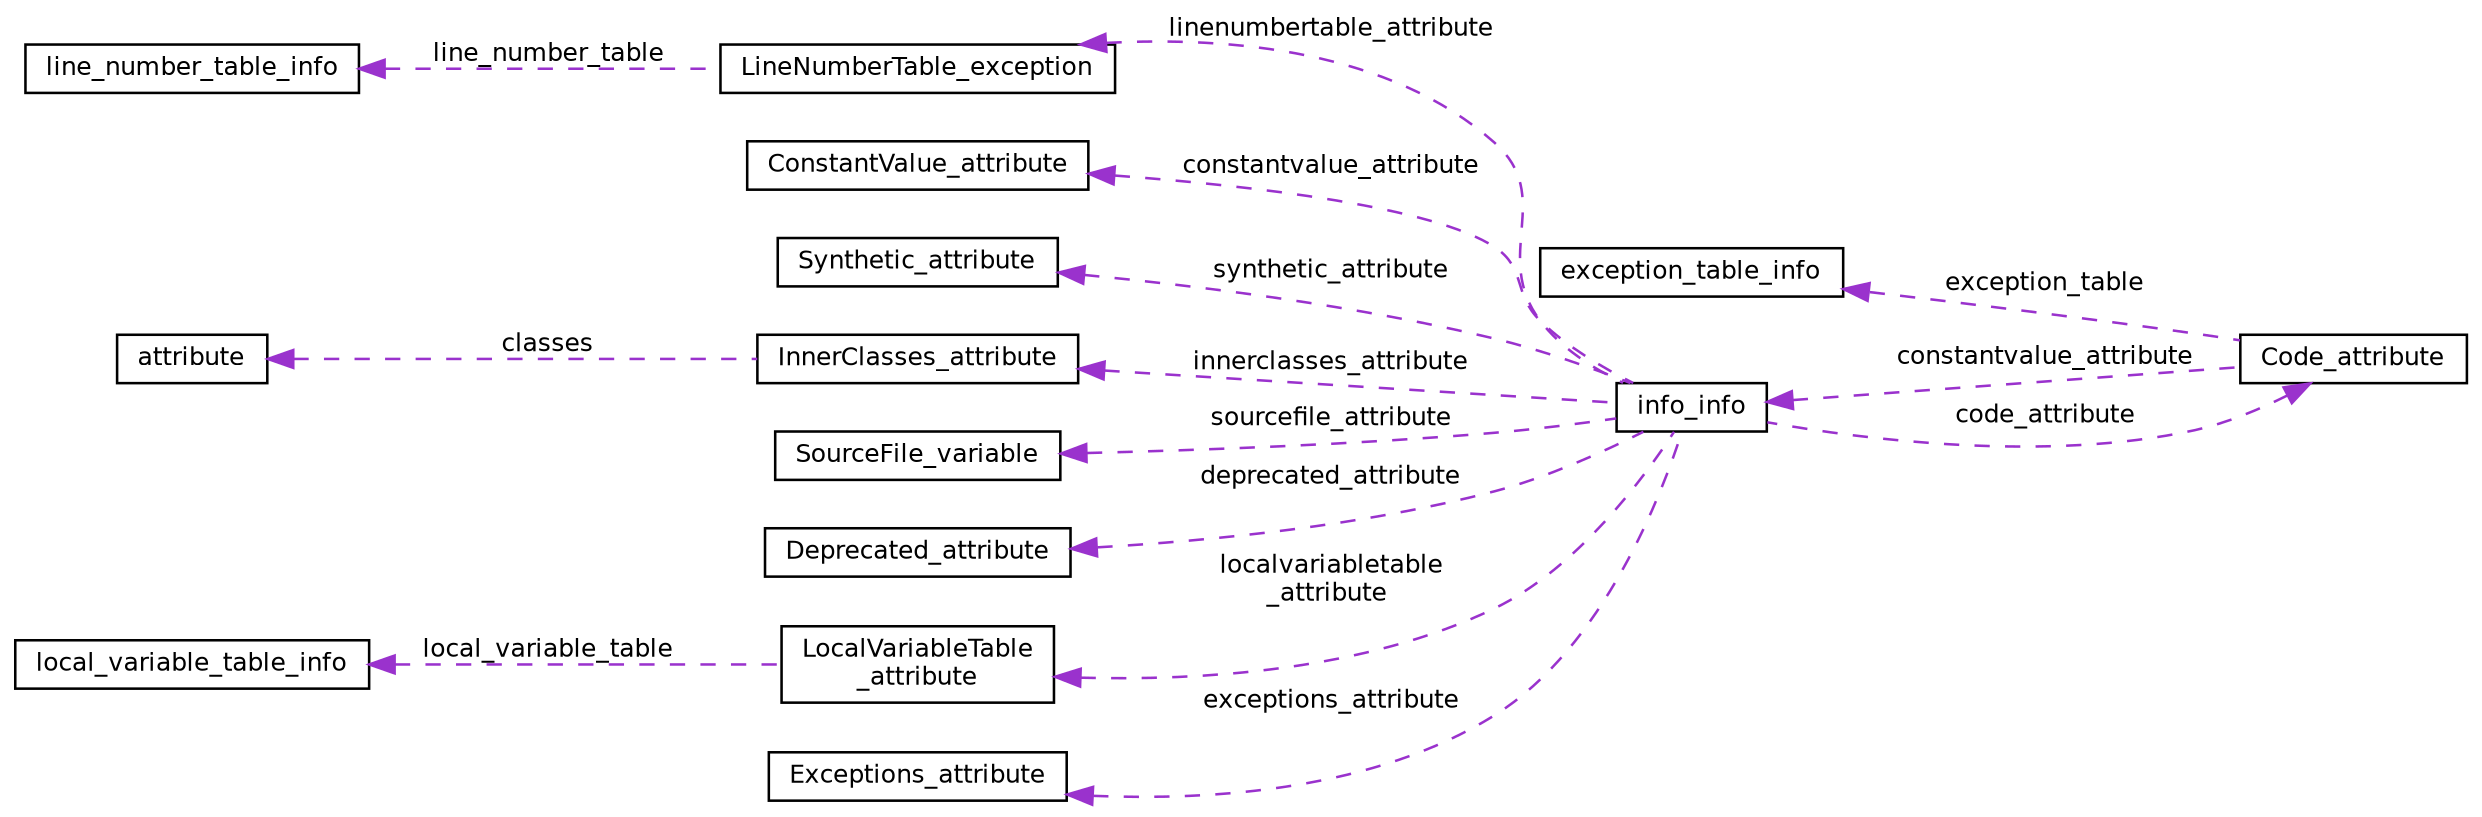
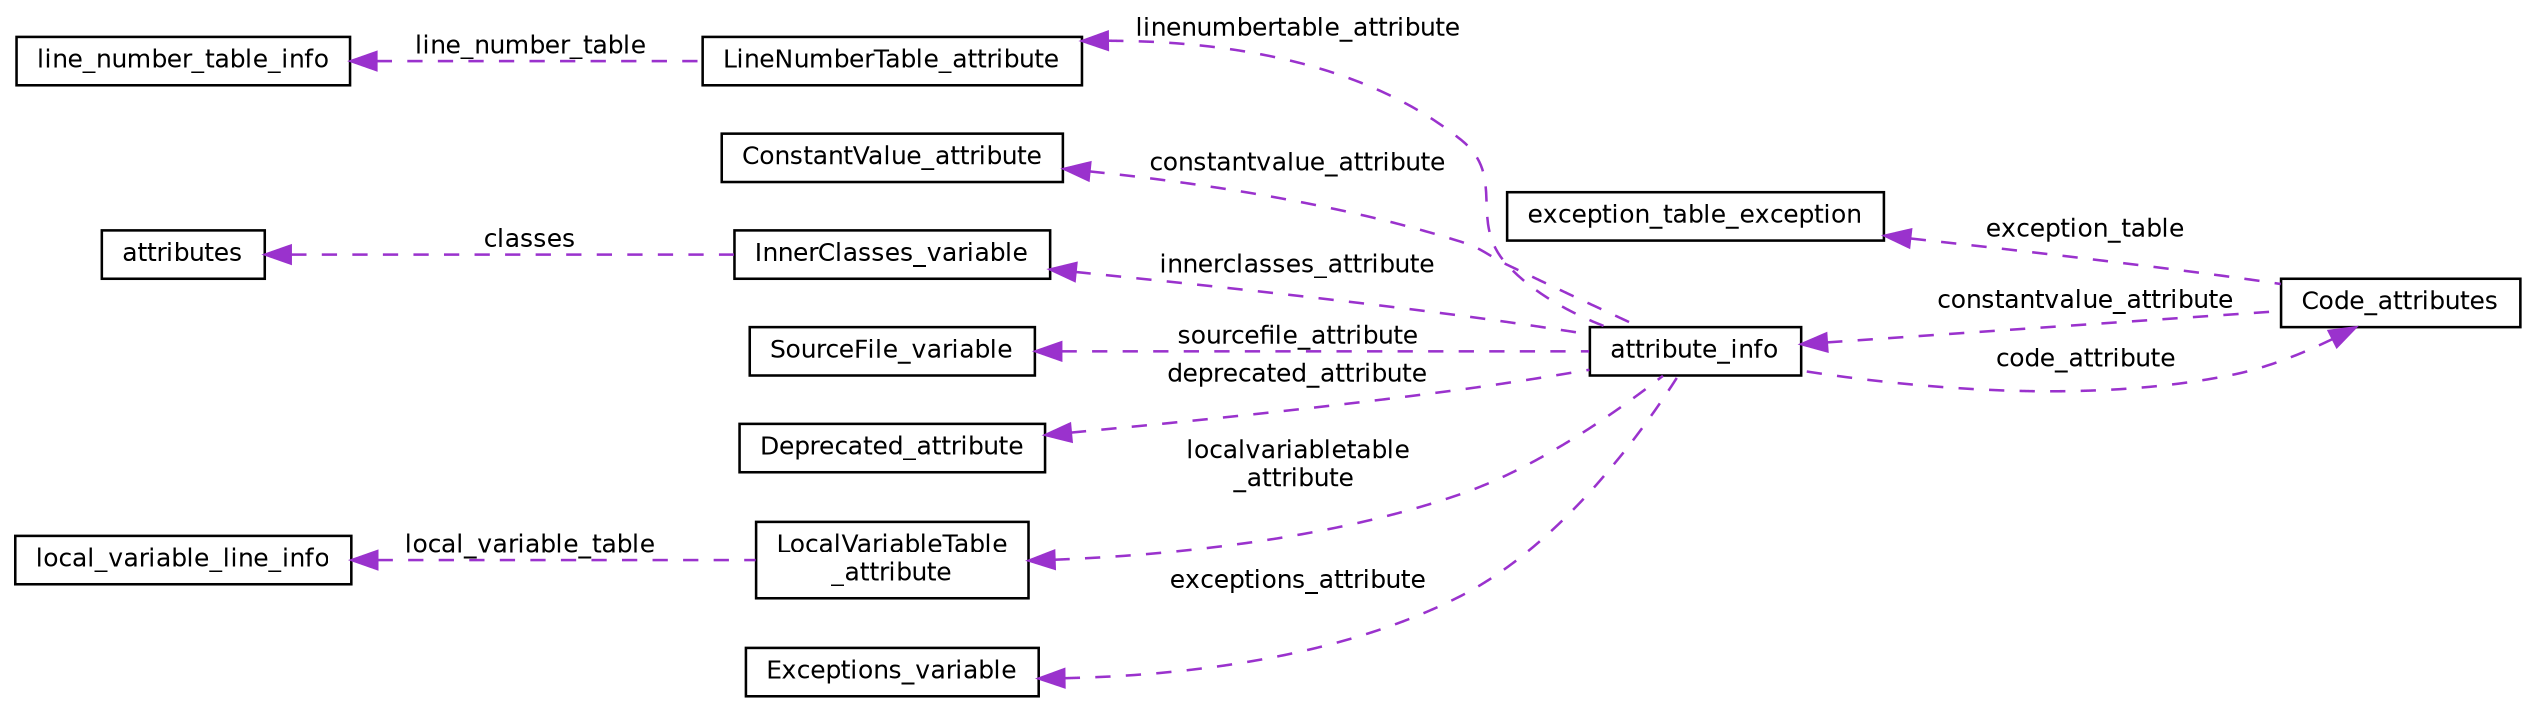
(918, 69) -> (892, 61)
(918, 262) -> none
(1692, 272) -> (1696, 216)
(192, 359) -> (183, 255)
(918, 359) -> (892, 255)
(2354, 359) -> (2401, 303)
(1692, 407) -> (1696, 351)
(192, 664) -> (183, 560)
(918, 776) -> (892, 672)
